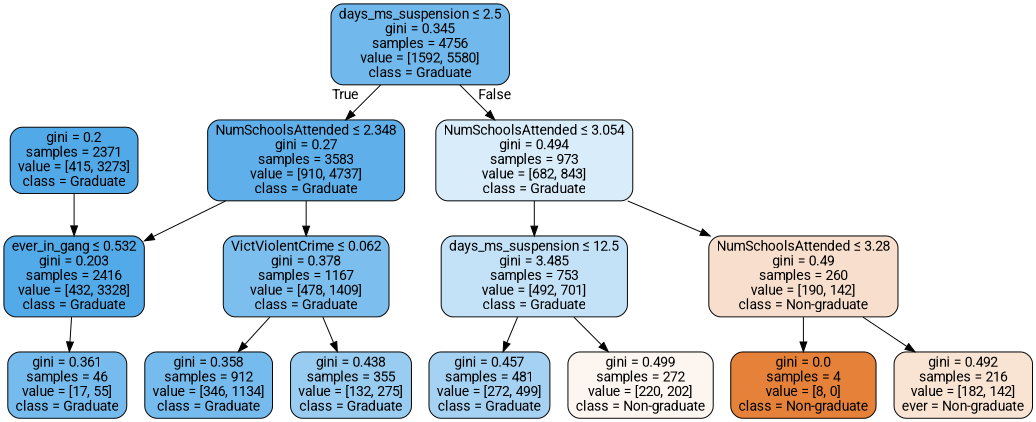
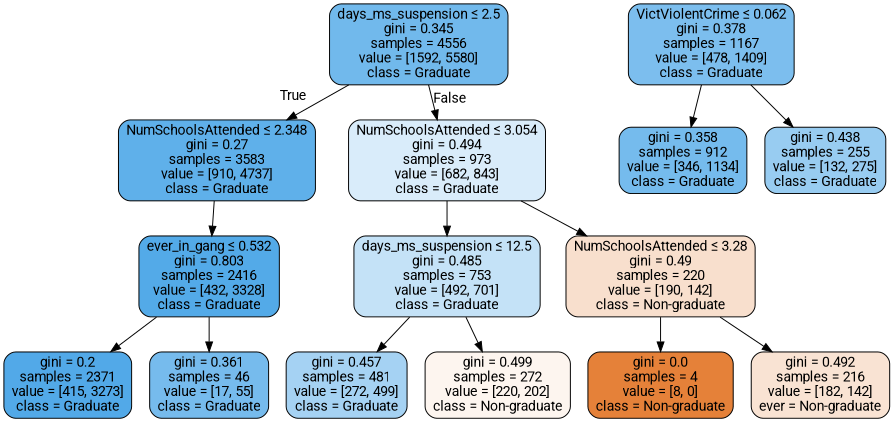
(420, 44) -> (419, 44)
(74, 210) -> (138, 331)
(306, 213) -> none
(74, 261) -> (209, 261)
(534, 261) -> (447, 261)
(803, 276) -> (661, 276)
(351, 377) -> (825, 153)
